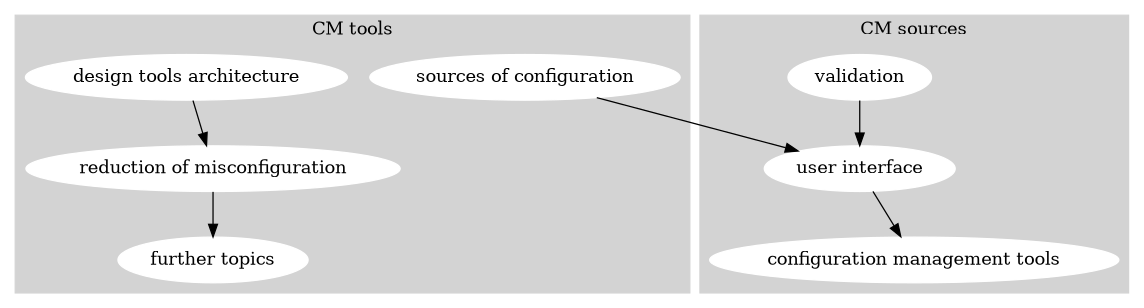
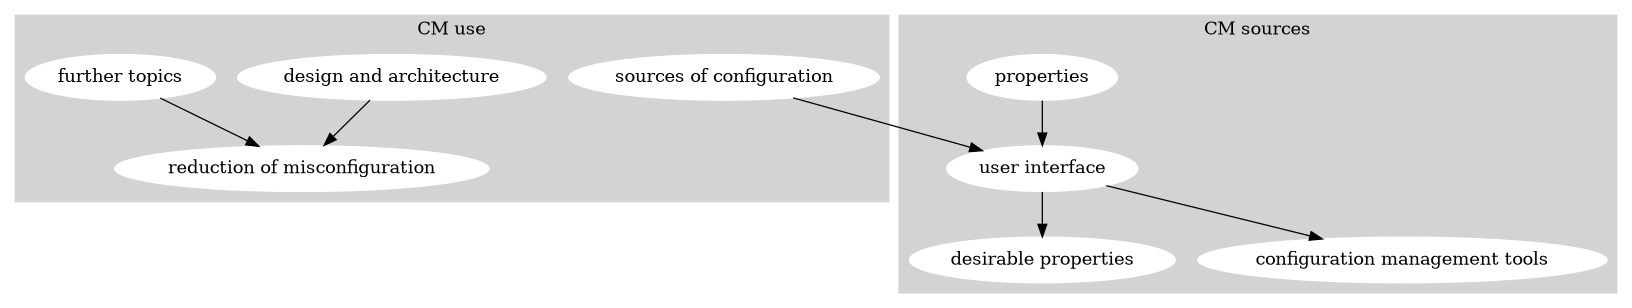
(353, 30) -> (452, 30)
(186, 77) -> (392, 77)
(860, 77) -> (1042, 77)
(213, 208) -> (204, 119)
none -> (1042, 260)
